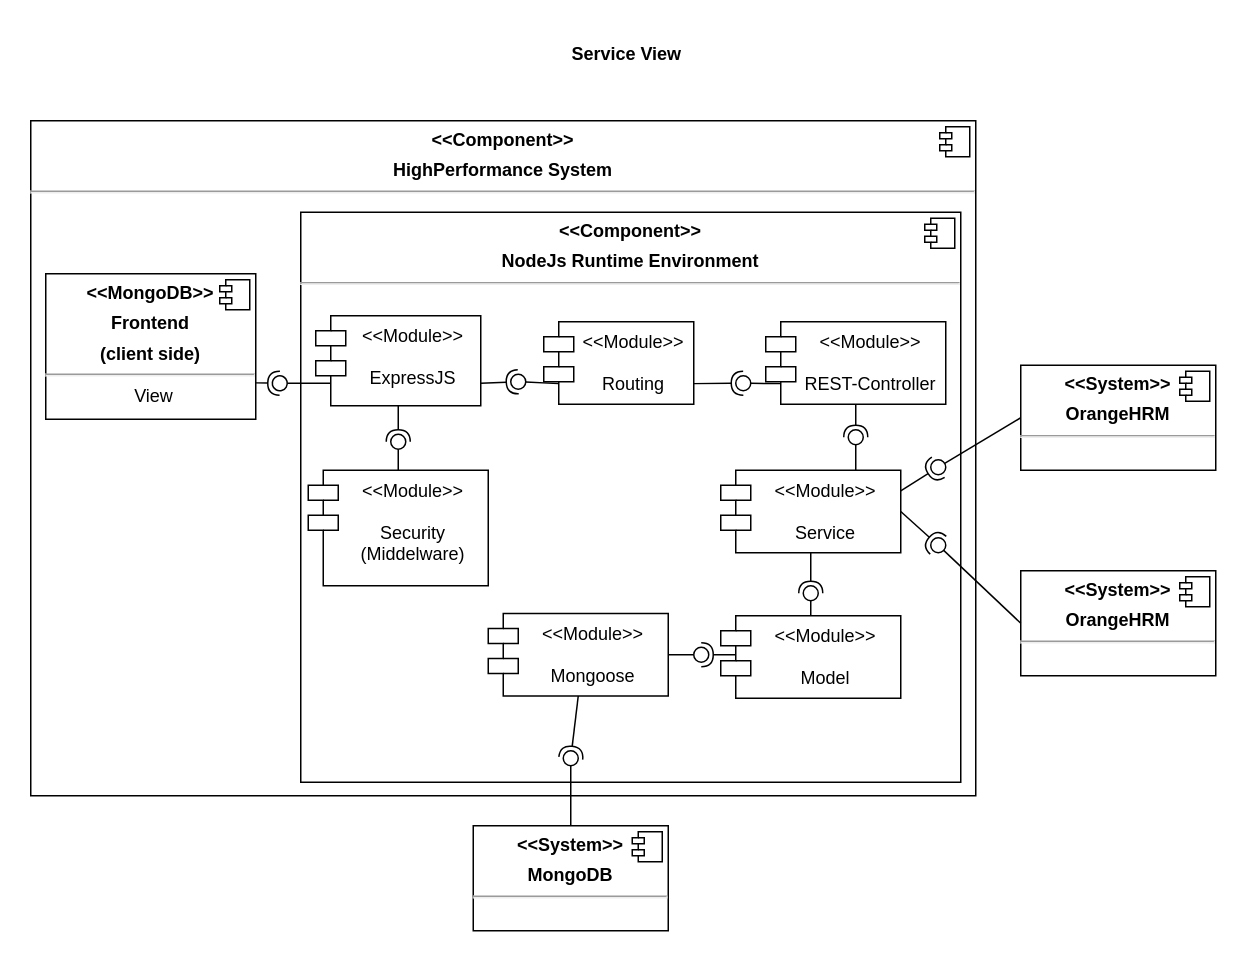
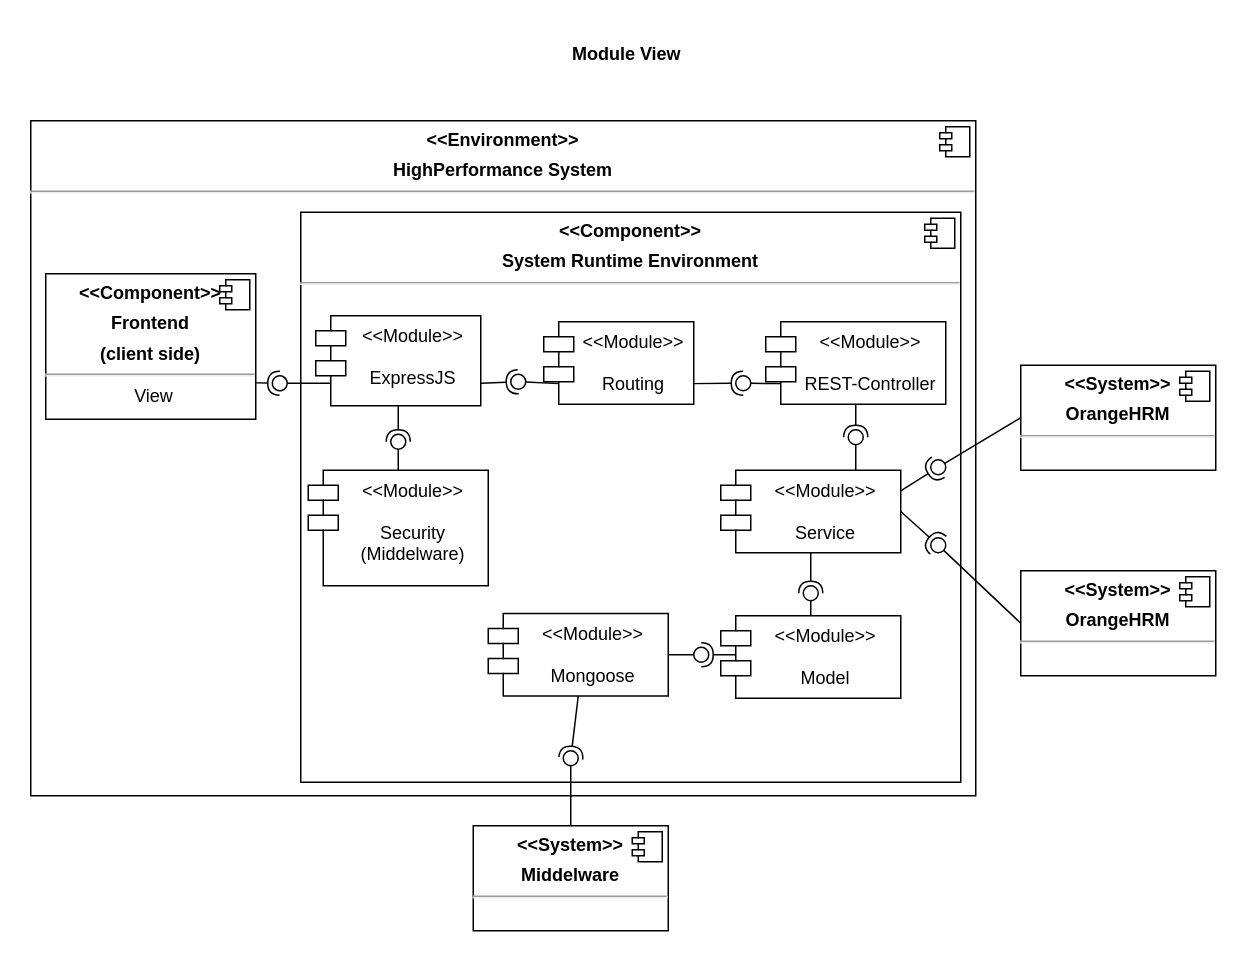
(626, 54) -> (626, 54)
(137, 121) -> (137, 121)
(422, 212) -> (422, 212)
(102, 274) -> (111, 274)
(524, 826) -> (524, 826)
